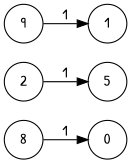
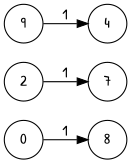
(108, 24) -> (108, 24)
(108, 82) -> (108, 82)
(60, 140) -> (60, 140)
